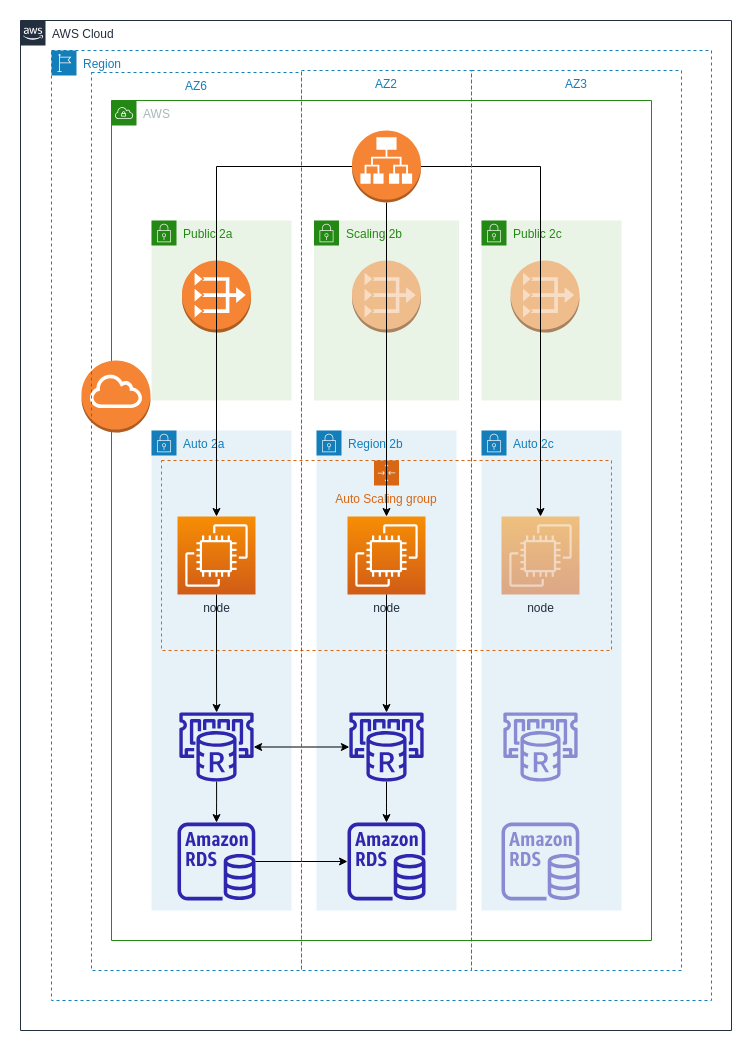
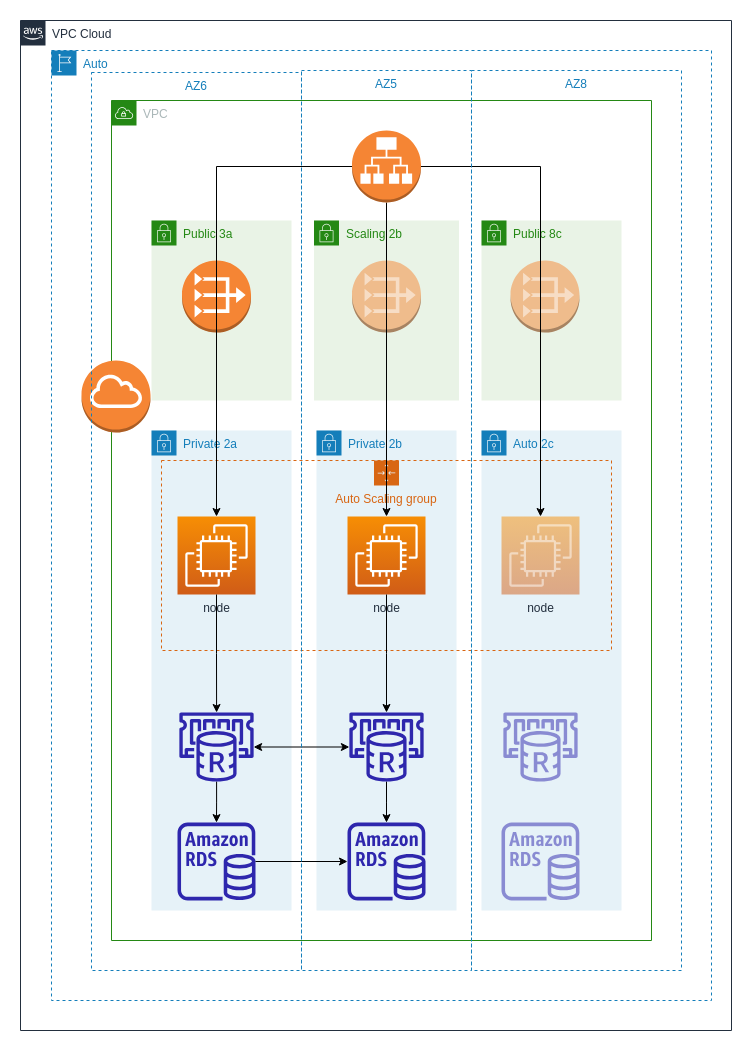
(80, 35) -> (80, 35)
(102, 65) -> (97, 65)
(387, 85) -> (387, 85)
(577, 85) -> (577, 85)
(154, 115) -> (154, 115)
(209, 235) -> (209, 235)
(539, 235) -> (539, 235)
(205, 445) -> (214, 445)
(376, 445) -> (379, 445)
